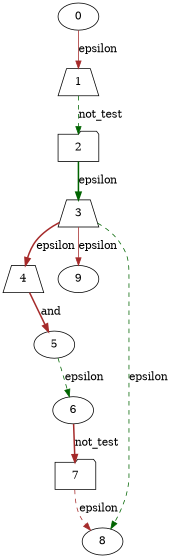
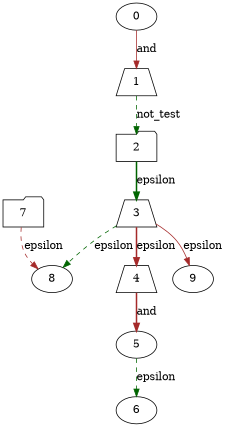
(98, 49) -> (147, 49)
(74, 439) -> none
